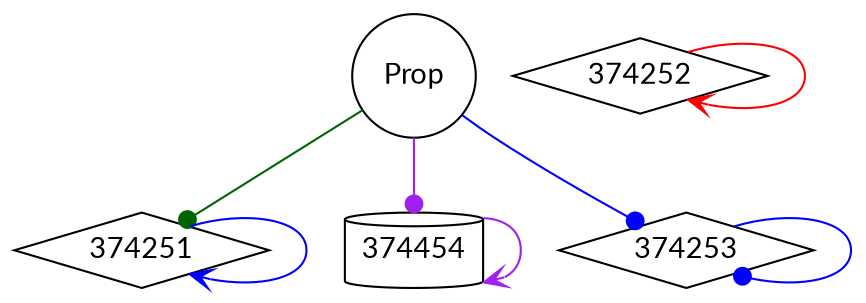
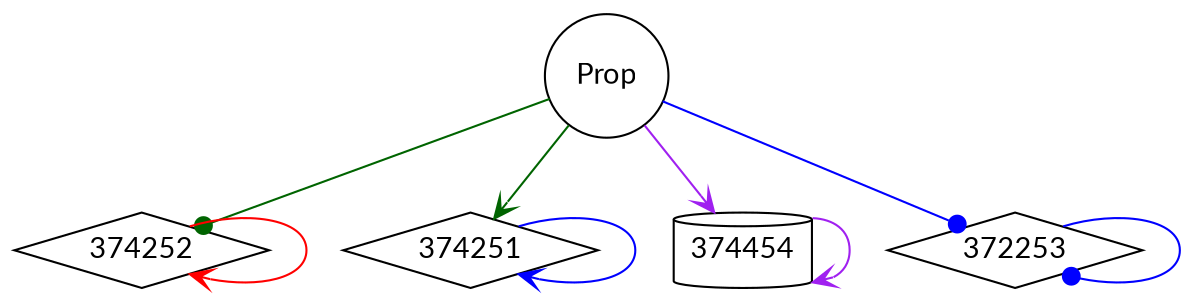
none -> (381, 161)
(279, 163) -> (538, 164)
(414, 166) -> (673, 161)
(686, 250) -> (1015, 250)
